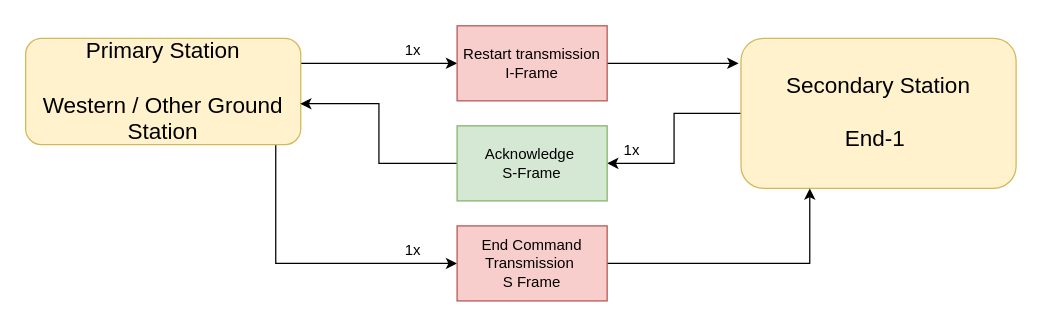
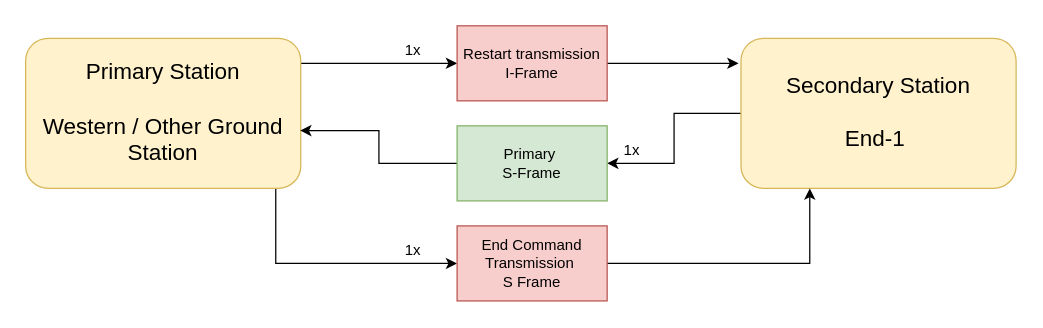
(163, 91) -> (163, 113)
(532, 163) -> (532, 163)
